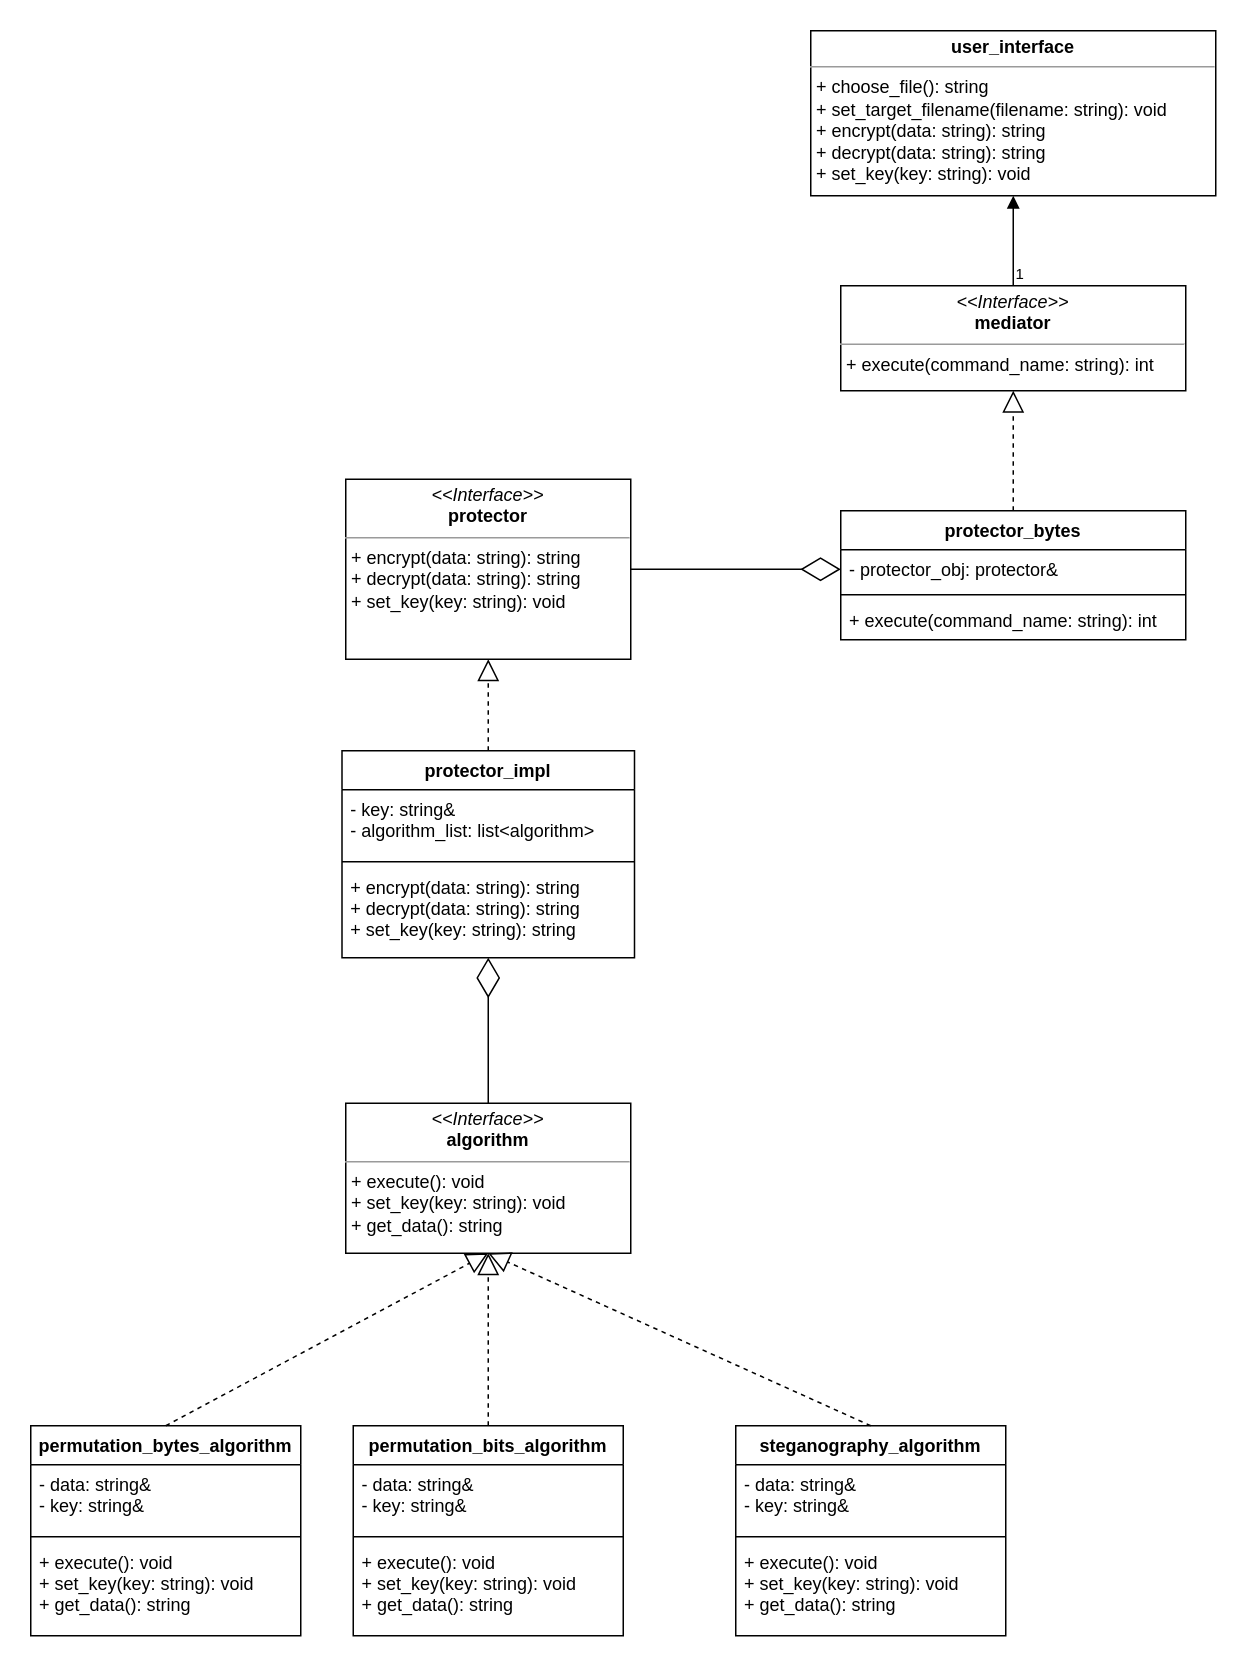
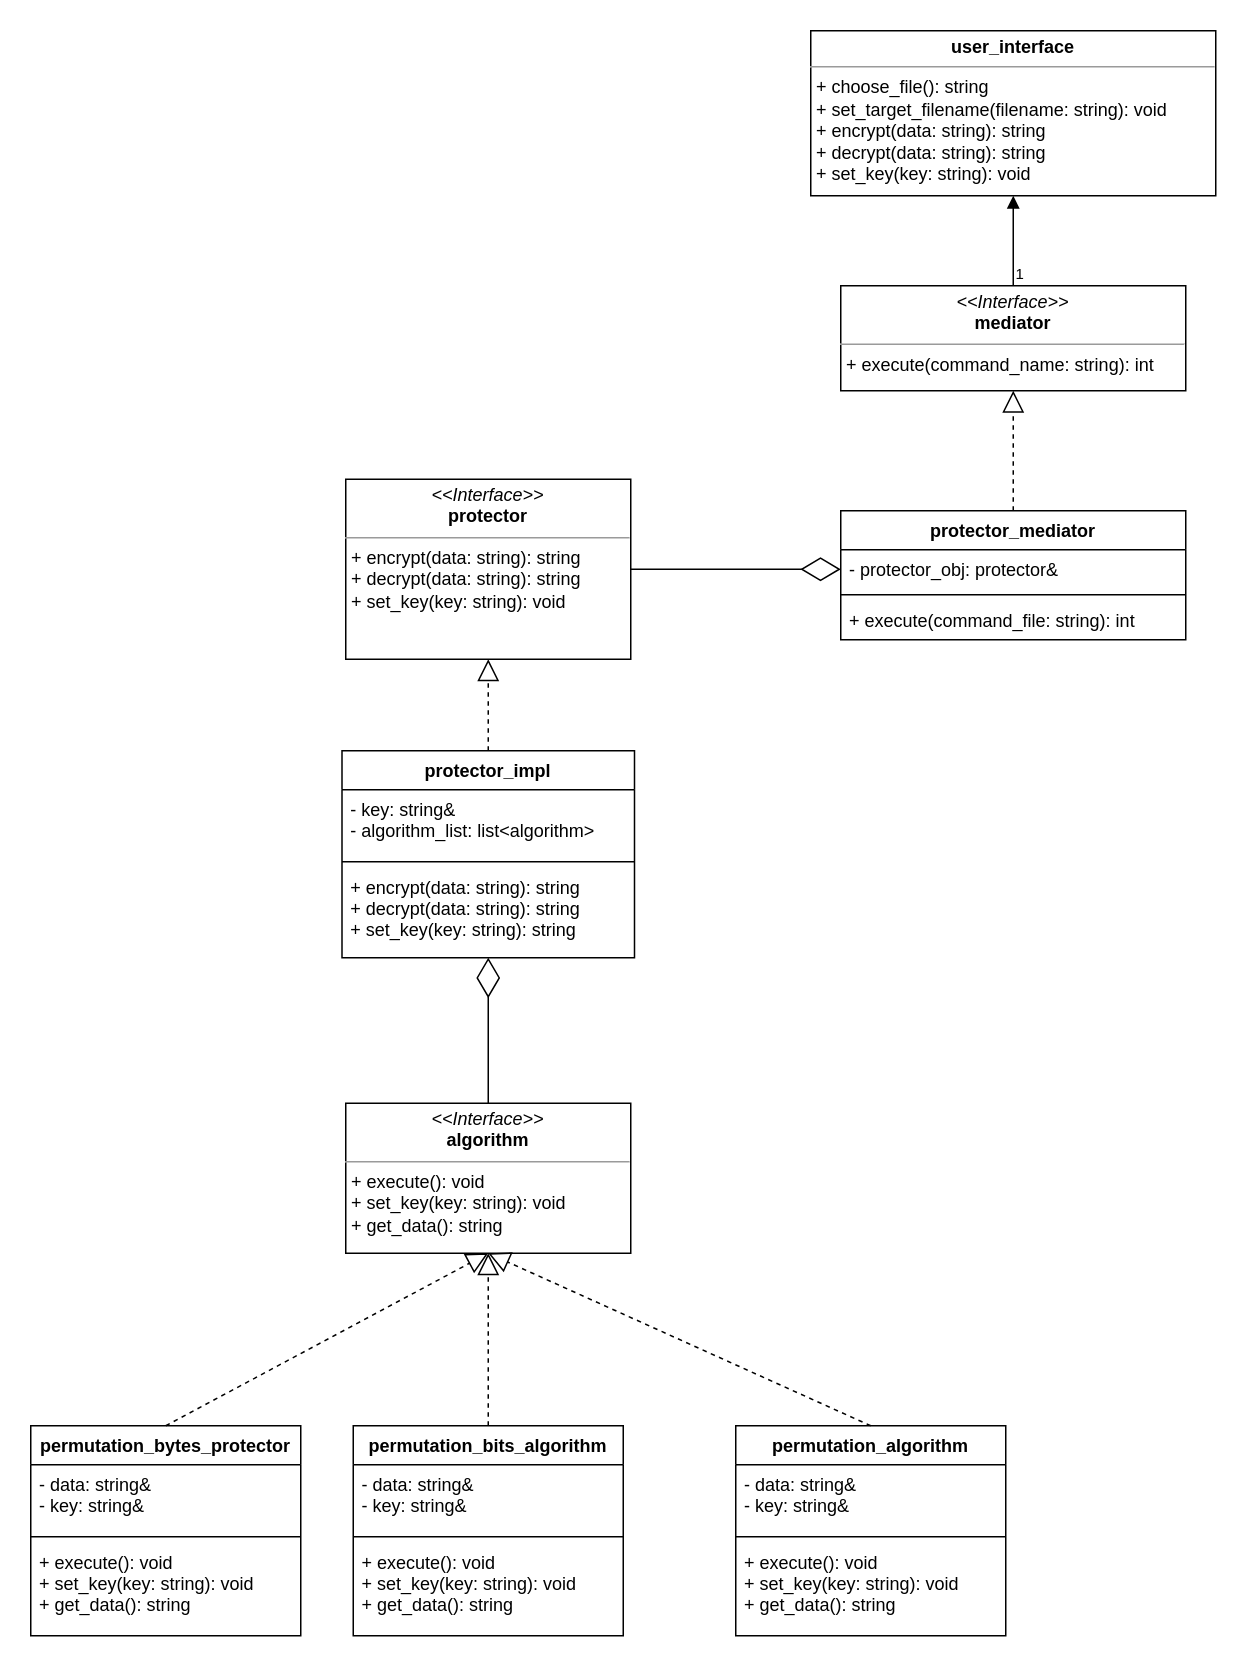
(1013, 531) -> (1013, 531)
(1014, 621) -> (1009, 621)
(165, 1446) -> (165, 1446)
(870, 1446) -> (870, 1446)
